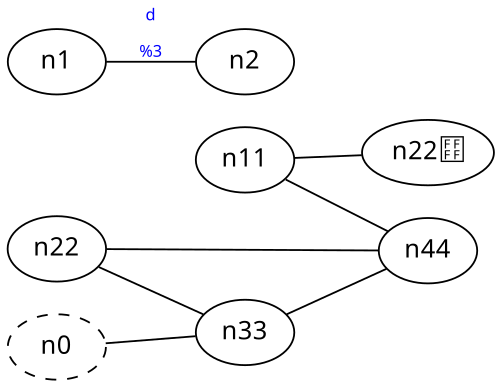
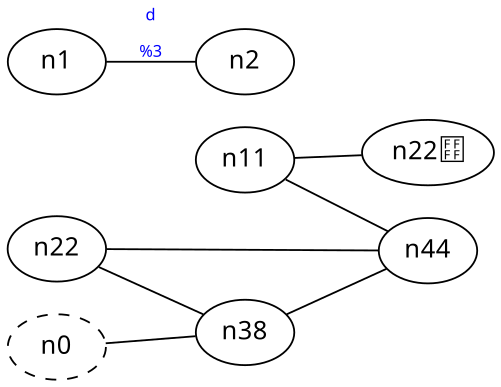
(245, 332) -> (245, 332)
